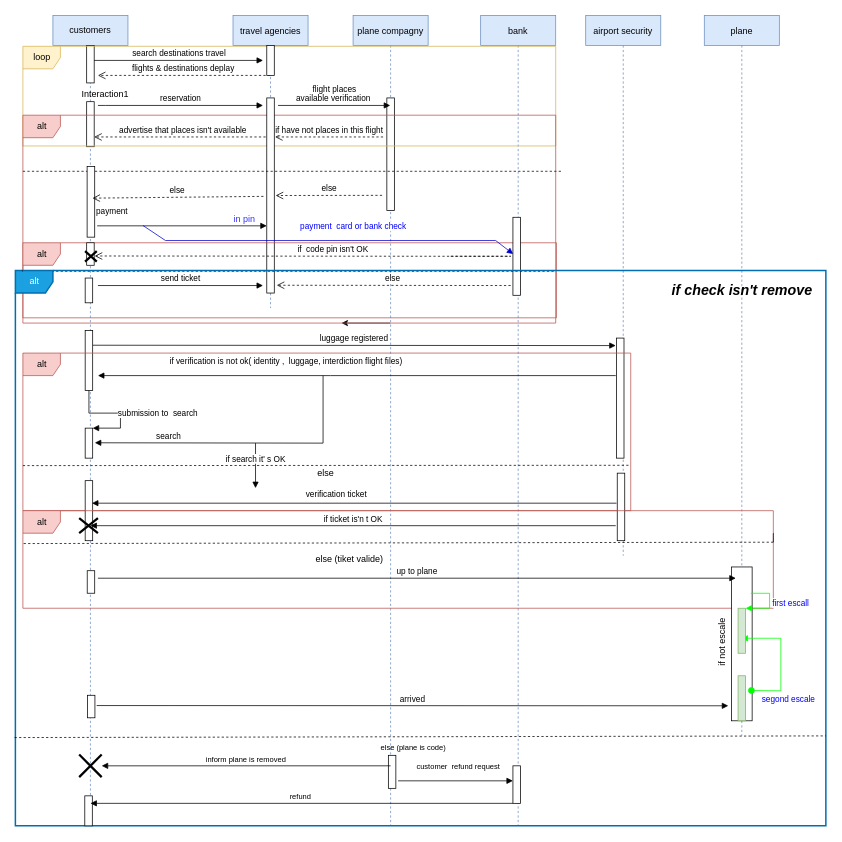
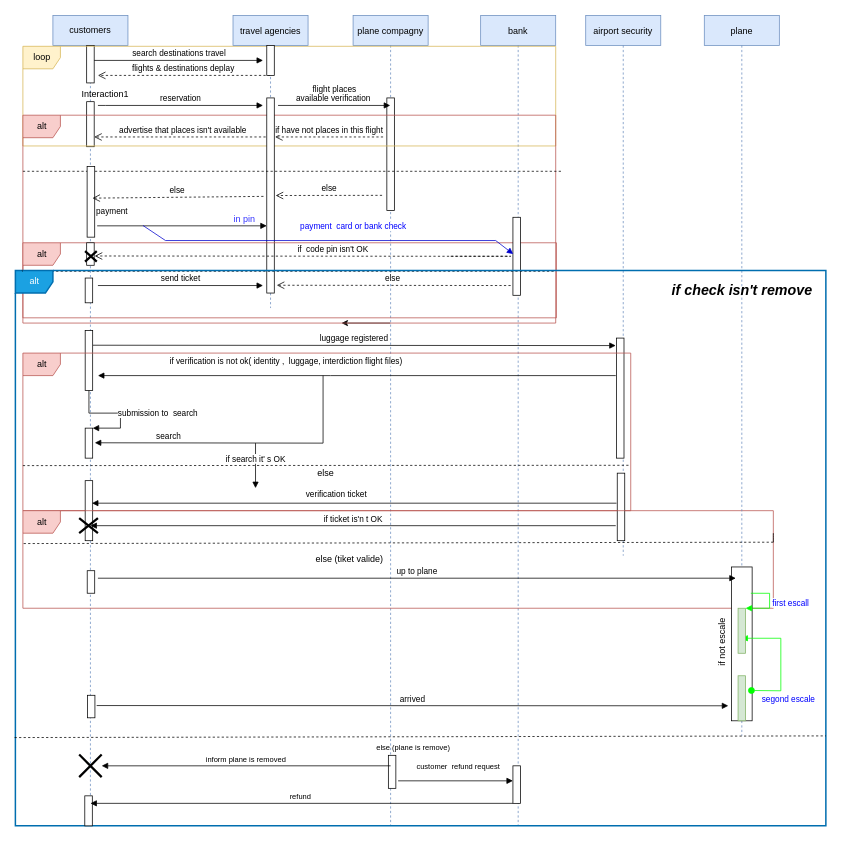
(413, 747) -> (413, 747)
